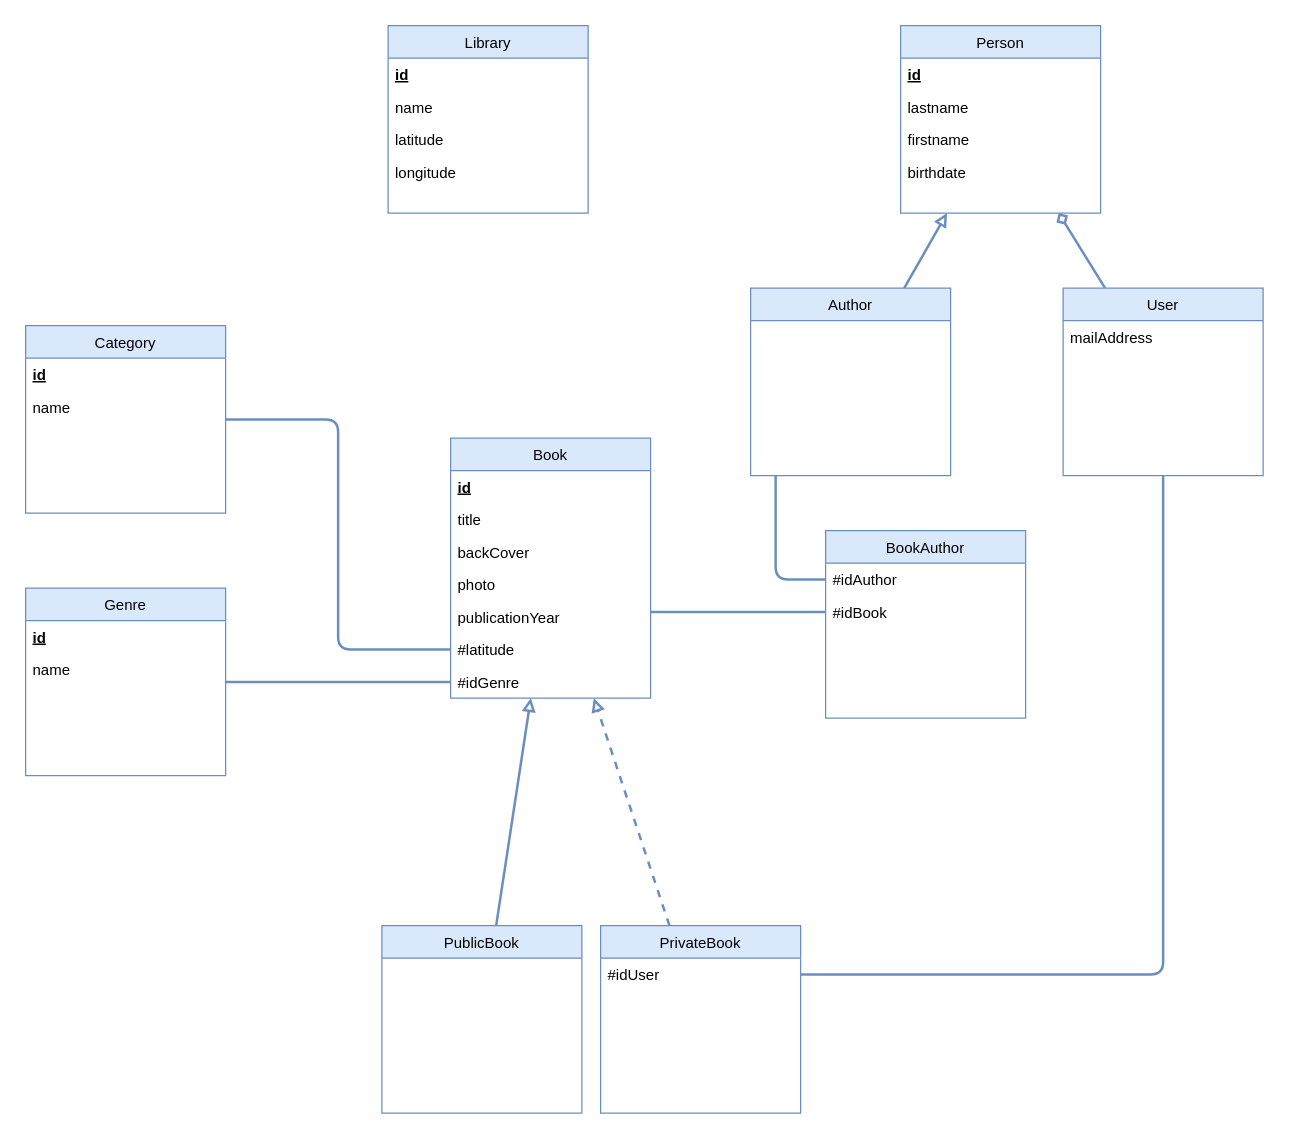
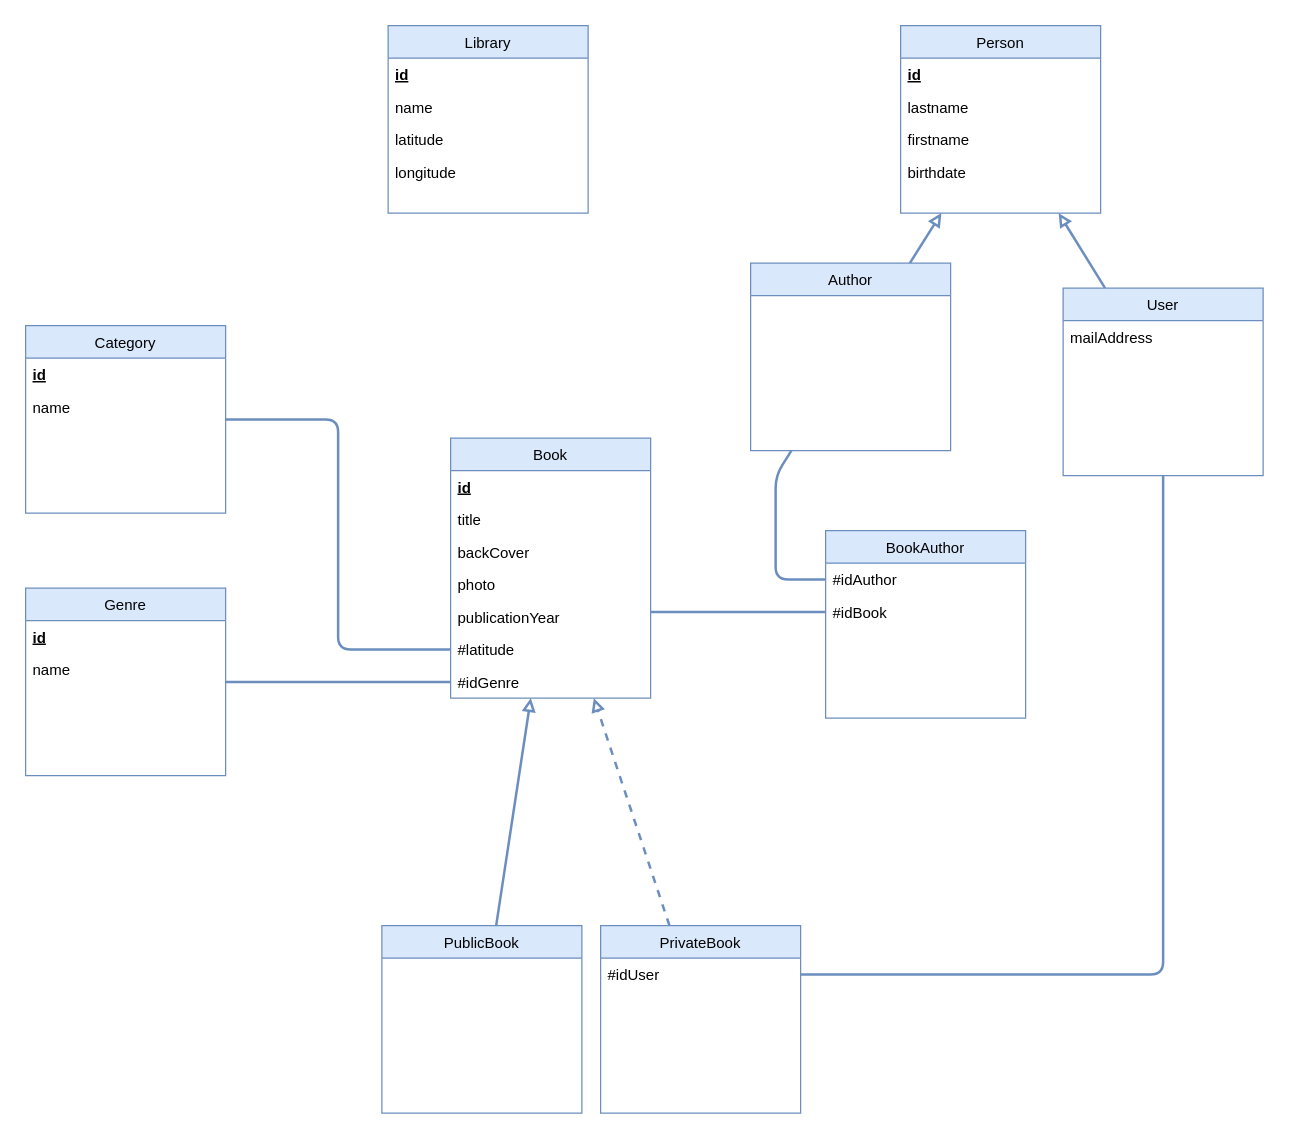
(1066, 225) -> (1066, 225)
(851, 382) -> (851, 357)
